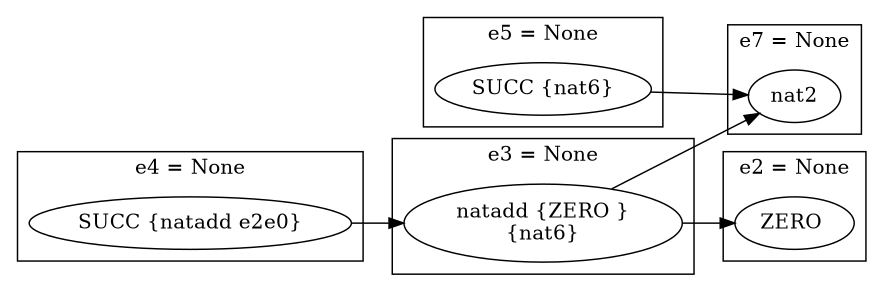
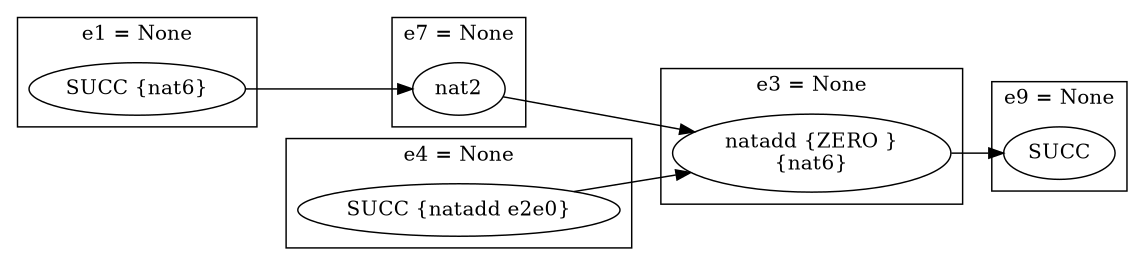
(543, 34) -> (137, 34)
(679, 155) -> (592, 113)
(795, 168) -> (1059, 98)
(795, 223) -> (1059, 153)
